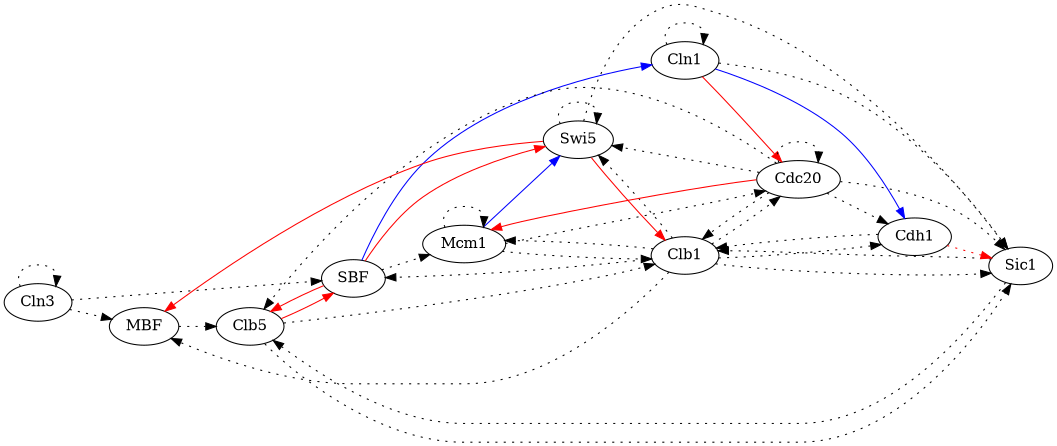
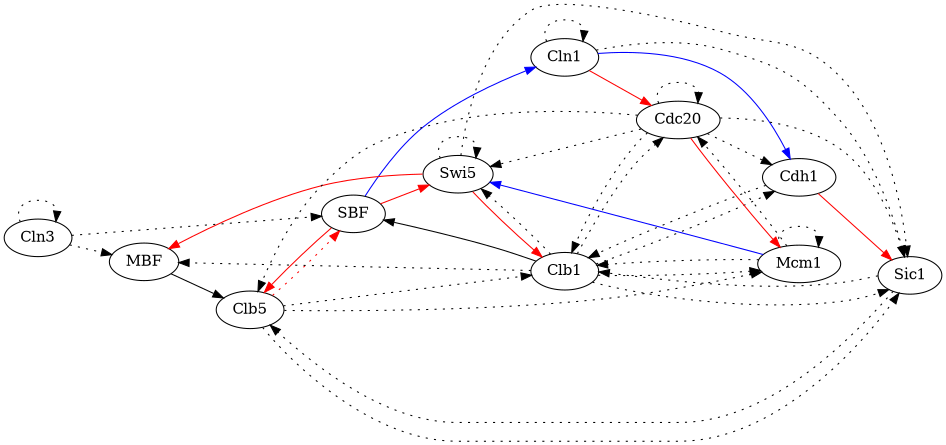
(964, 250) -> (851, 223)
(401, 264) -> (519, 306)
(524, 271) -> (466, 240)
(303, 309) -> (299, 272)
(192, 326) -> (192, 284)
